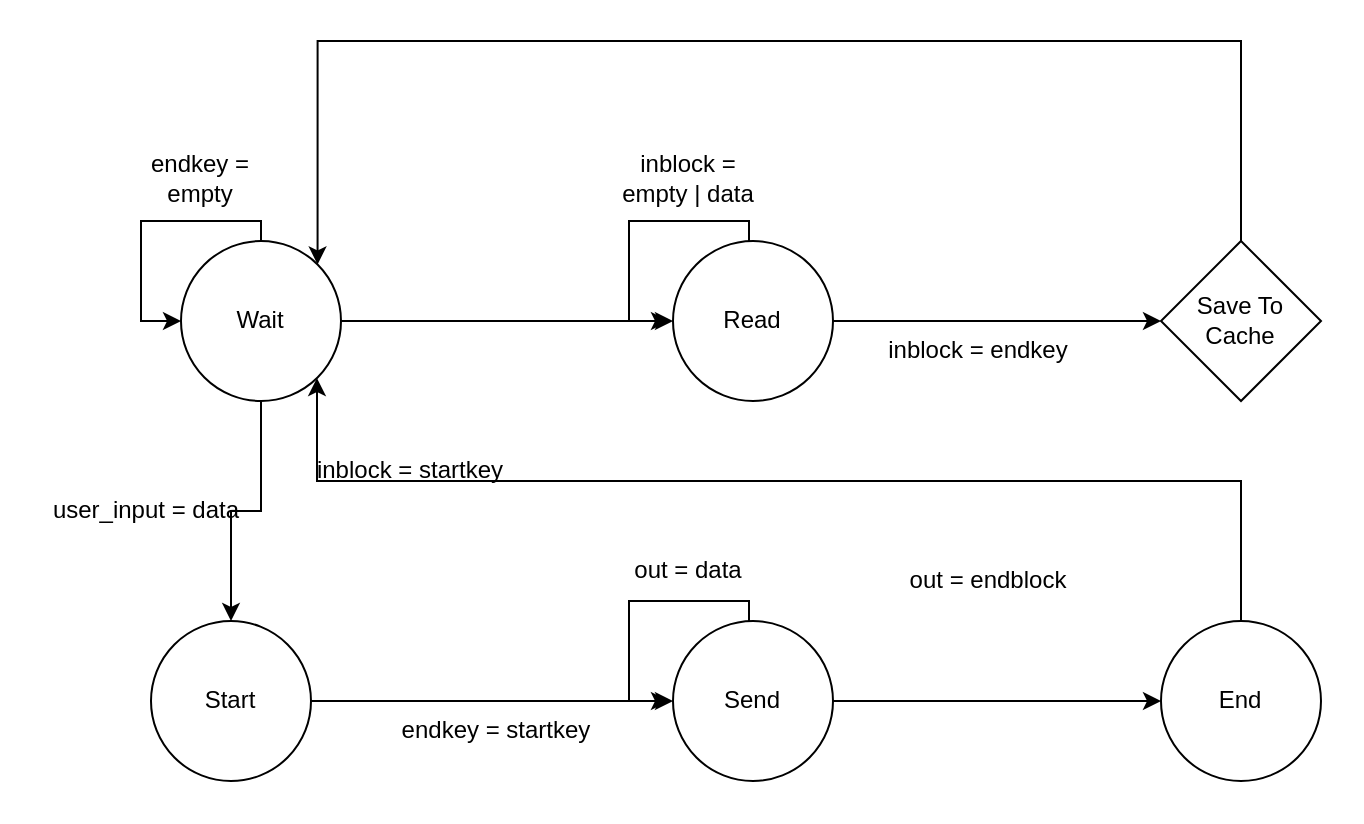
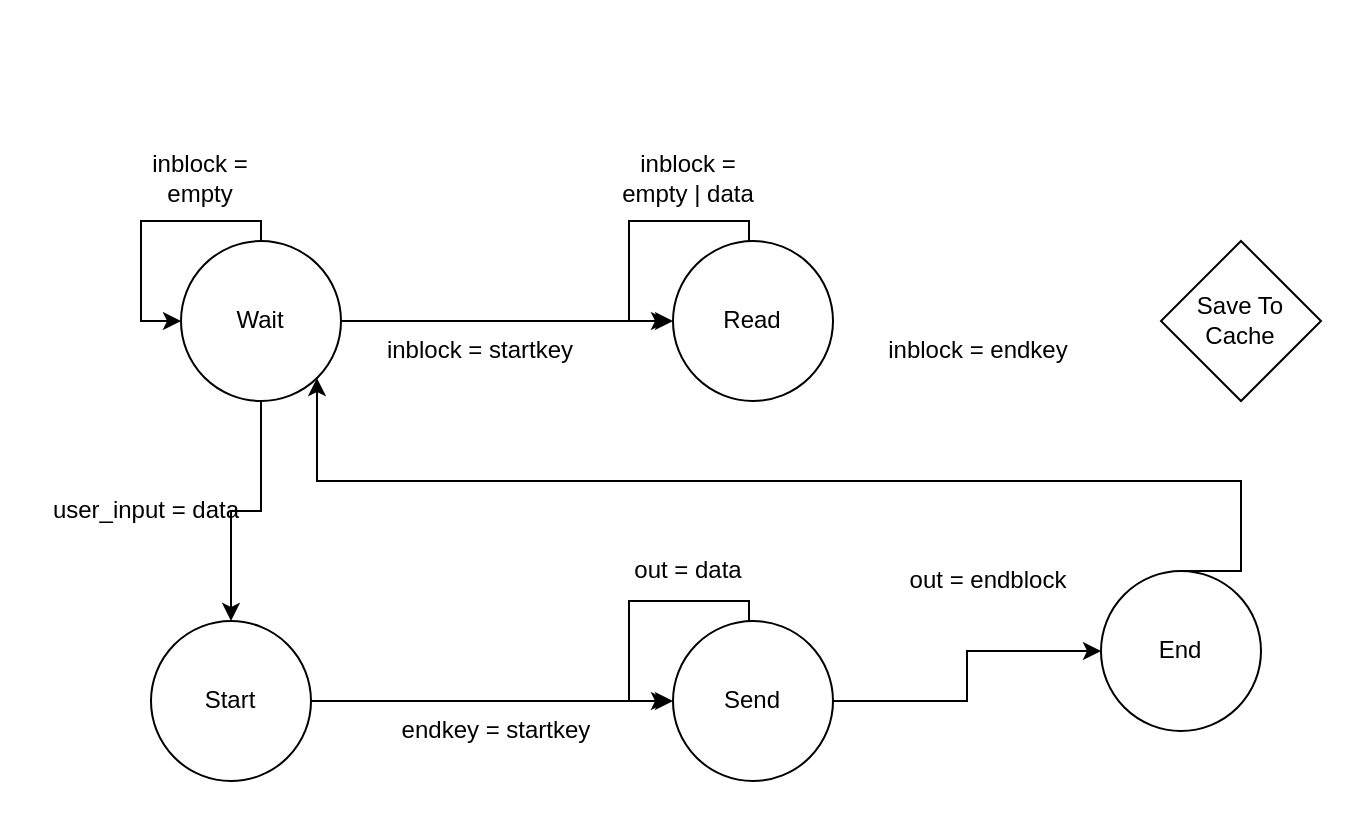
(775, 41) -> none
(201, 179) -> (201, 179)
(990, 321) -> none
(411, 471) -> (481, 351)
(1241, 701) -> (1181, 651)
